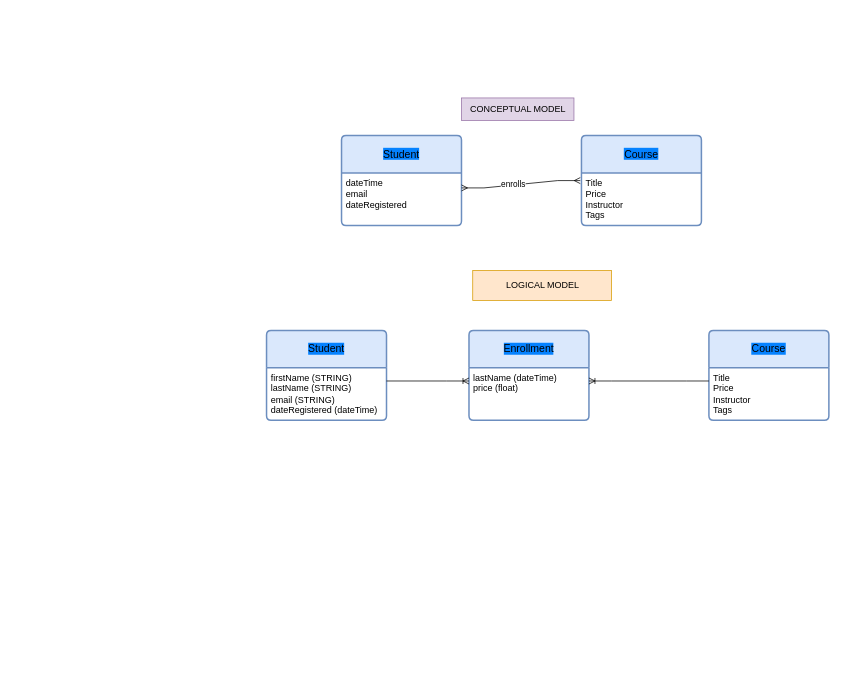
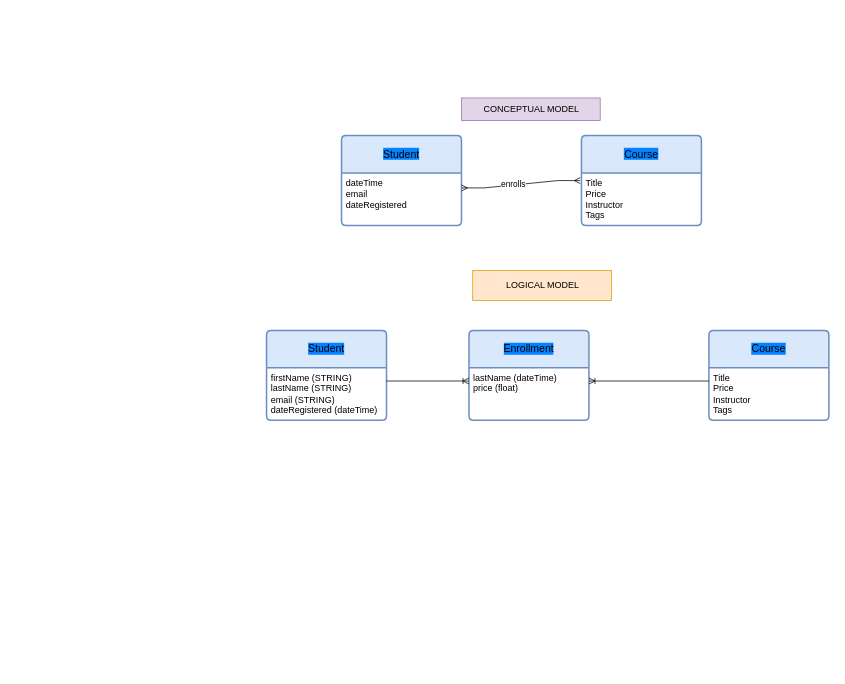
(518, 109) -> (531, 109)
